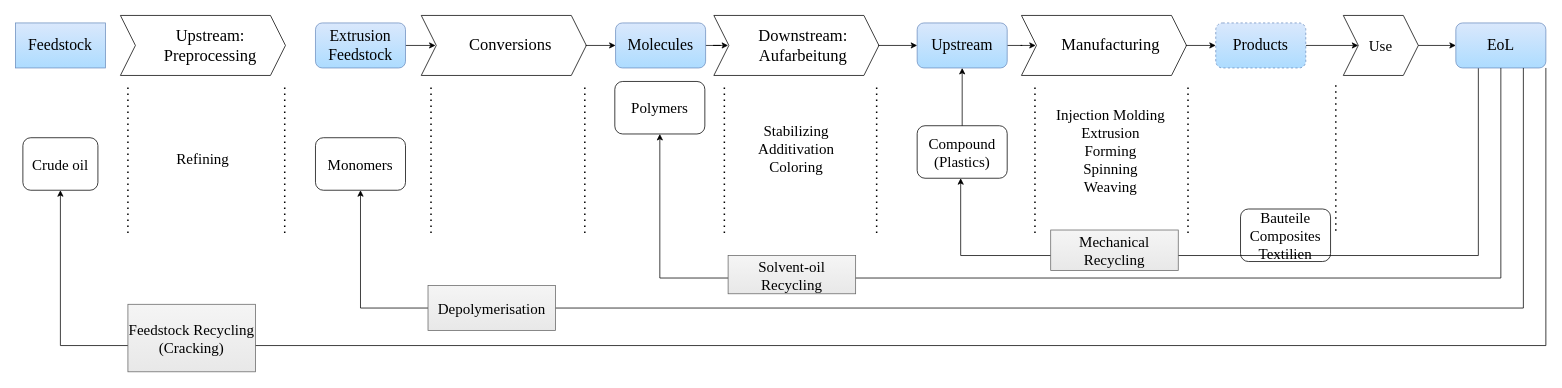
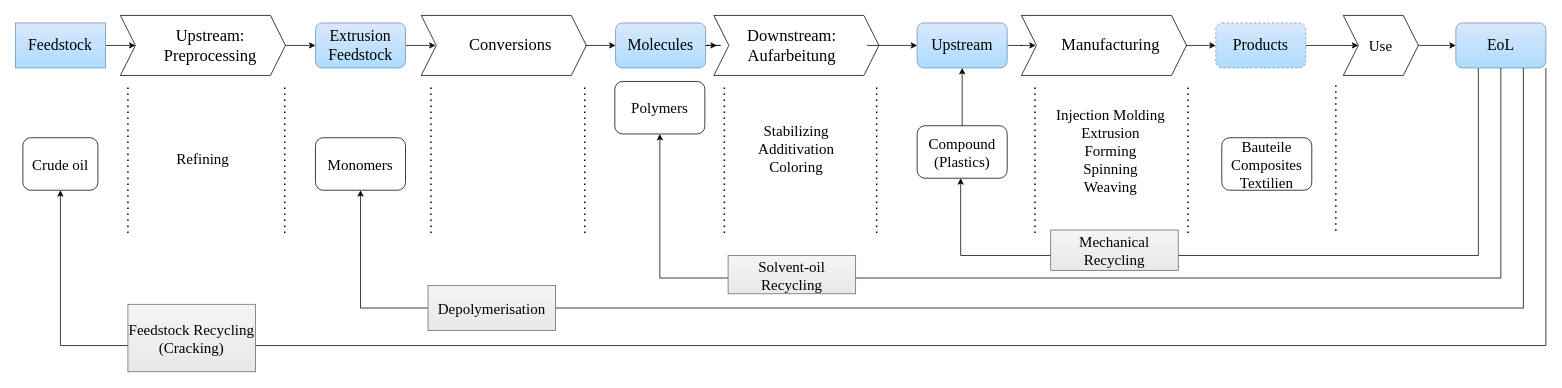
none -> (117, 45)
none -> (298, 45)
(803, 45) -> (792, 45)
(1285, 235) -> (1266, 164)
